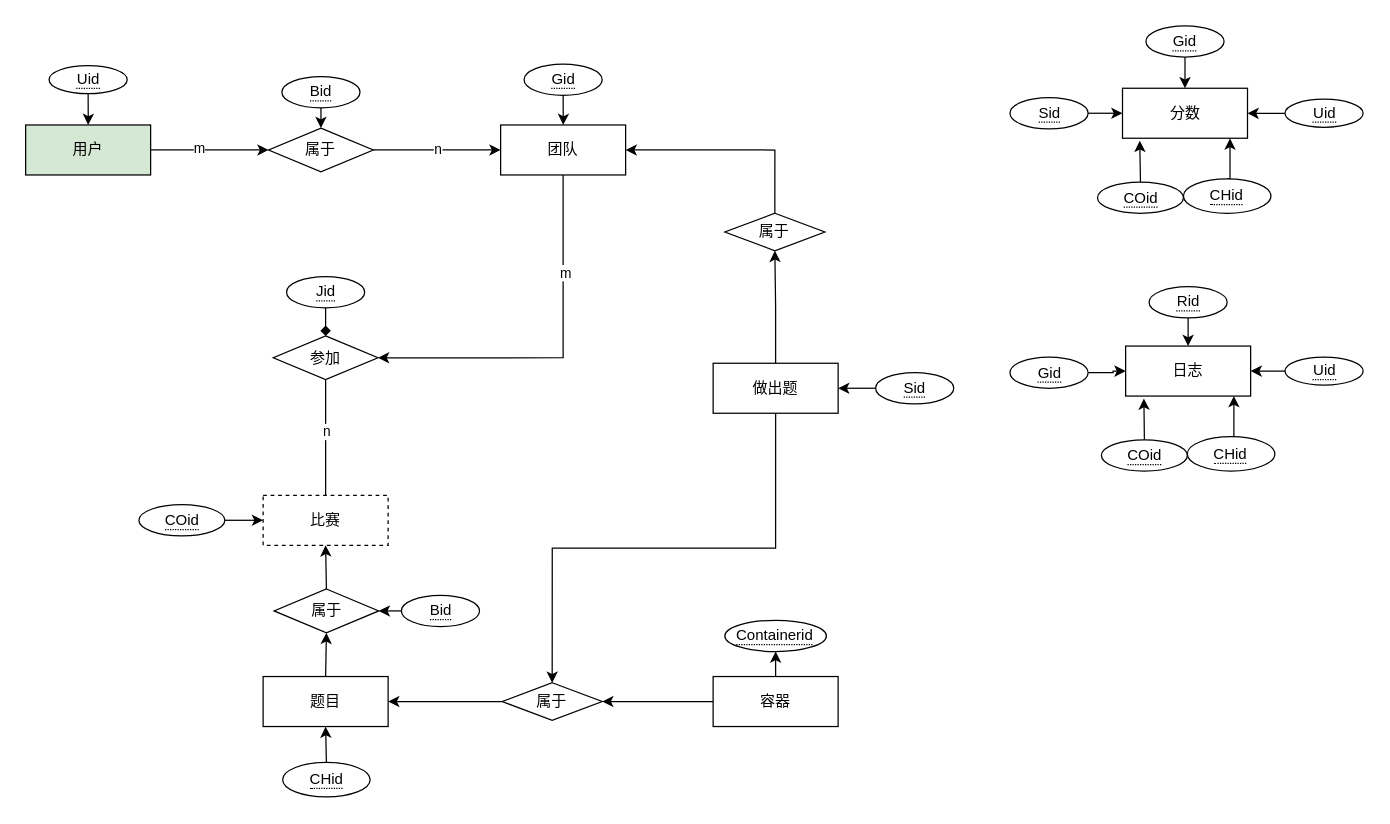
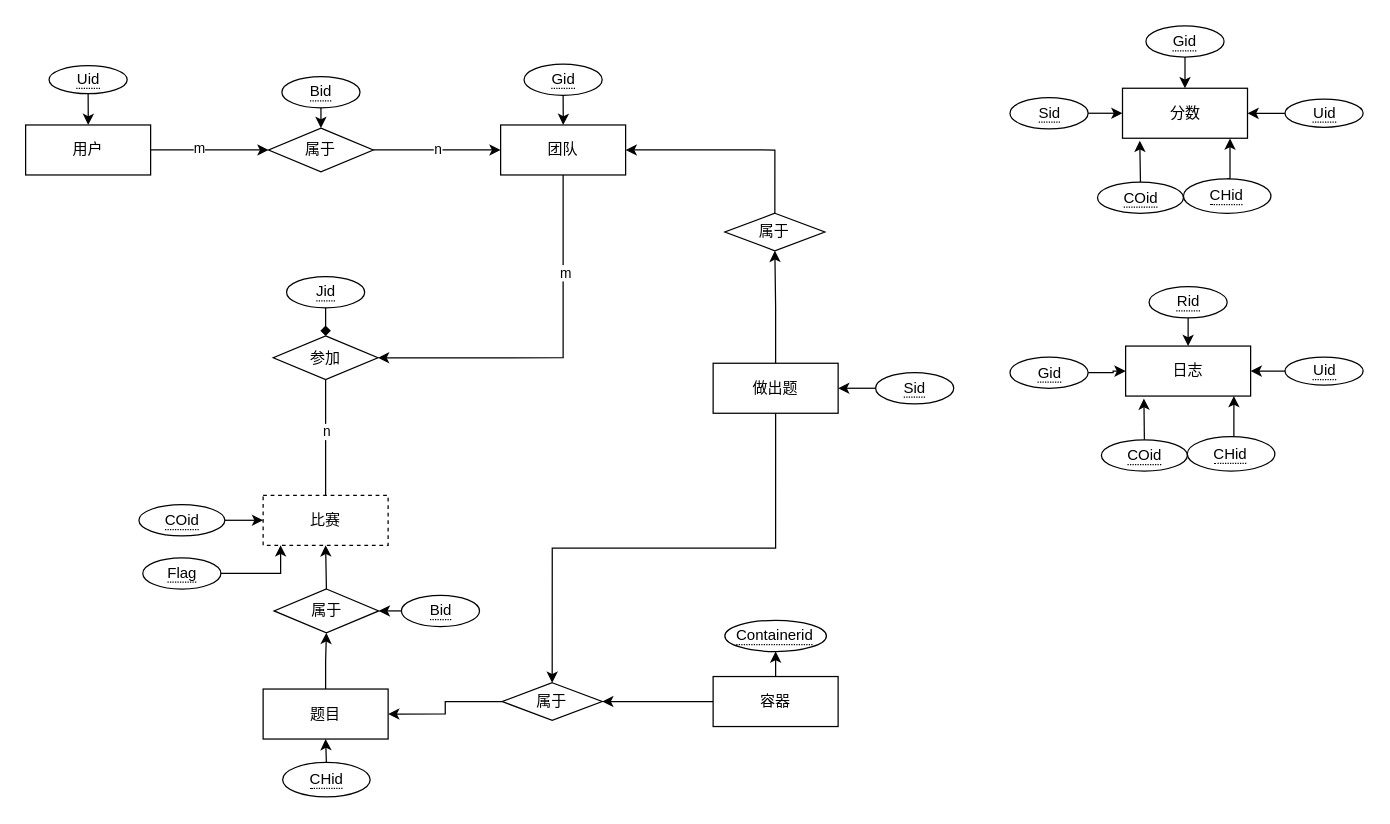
(88, 150) -> (88, 150)
none -> (182, 573)
none -> (260, 573)
(326, 701) -> (326, 714)
